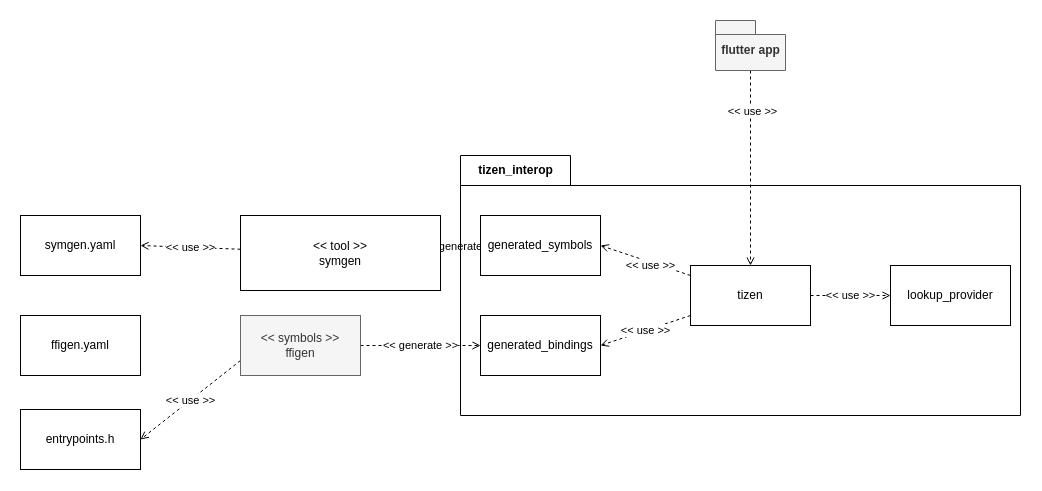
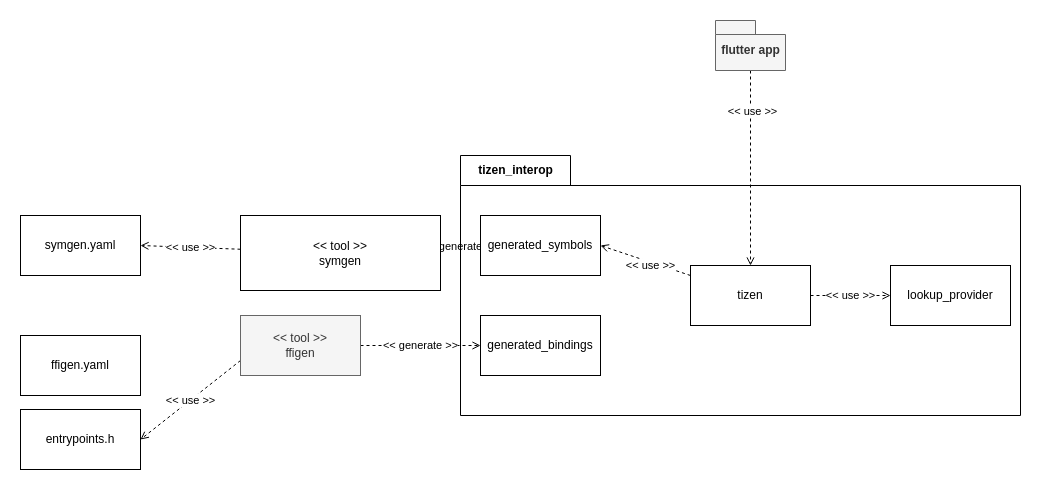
(647, 330) -> none
(81, 346) -> (81, 366)
(301, 346) -> (301, 346)
